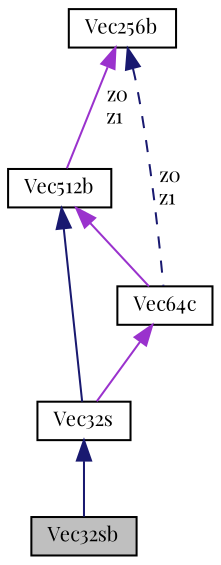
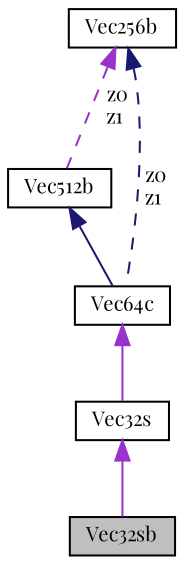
(87, 118) -> (87, 118)
(120, 255) -> (96, 256)
(73, 315) -> none
(84, 489) -> (122, 489)
